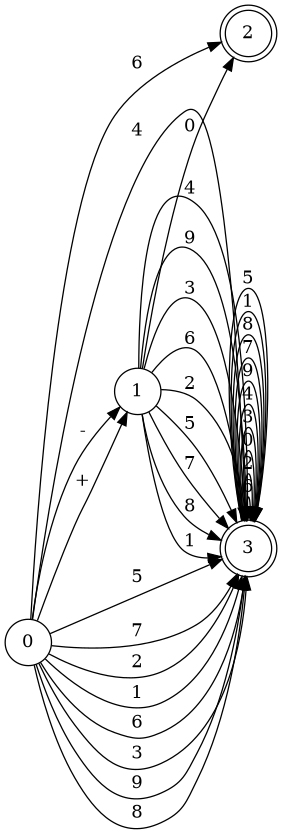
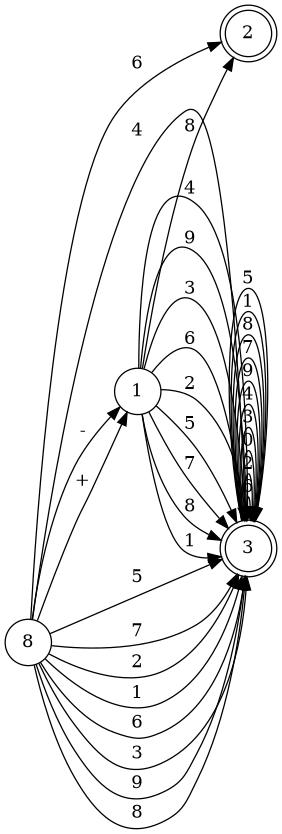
(191, 127) -> (191, 127)
(28, 642) -> (28, 642)
